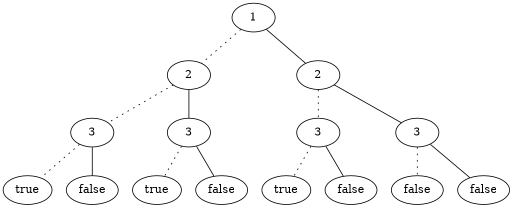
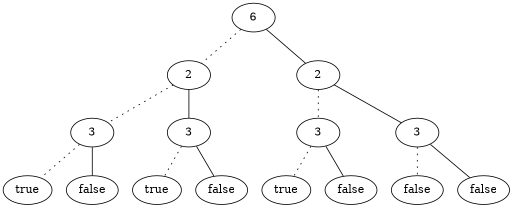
(254, 18) -> (254, 18)
